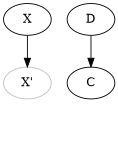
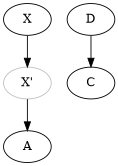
none -> (27, 147)
